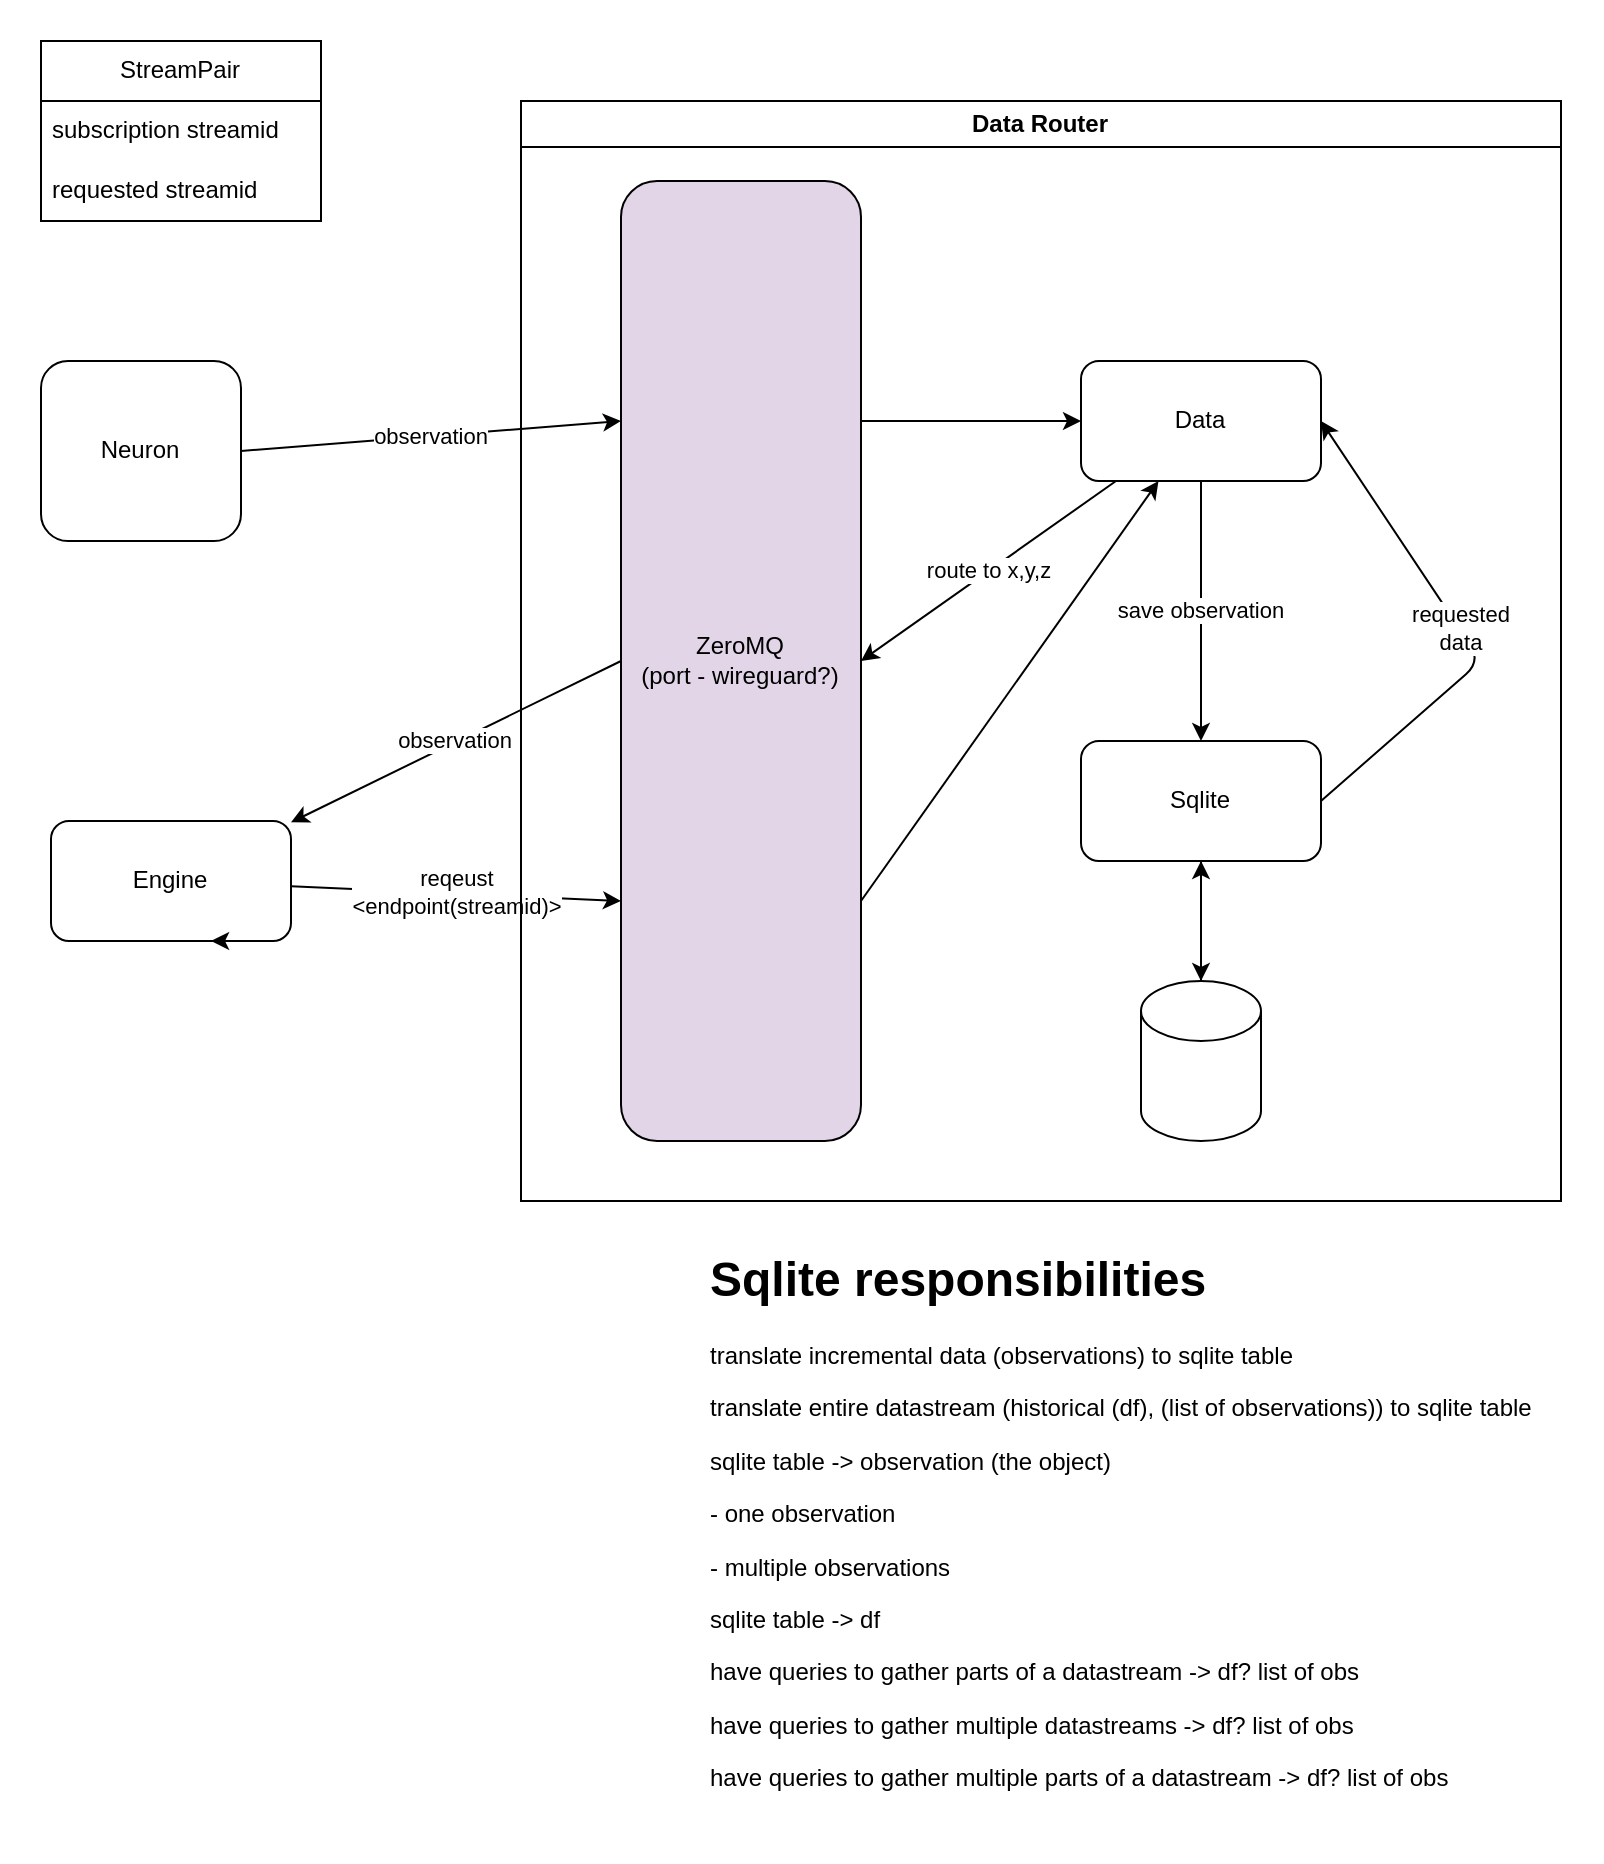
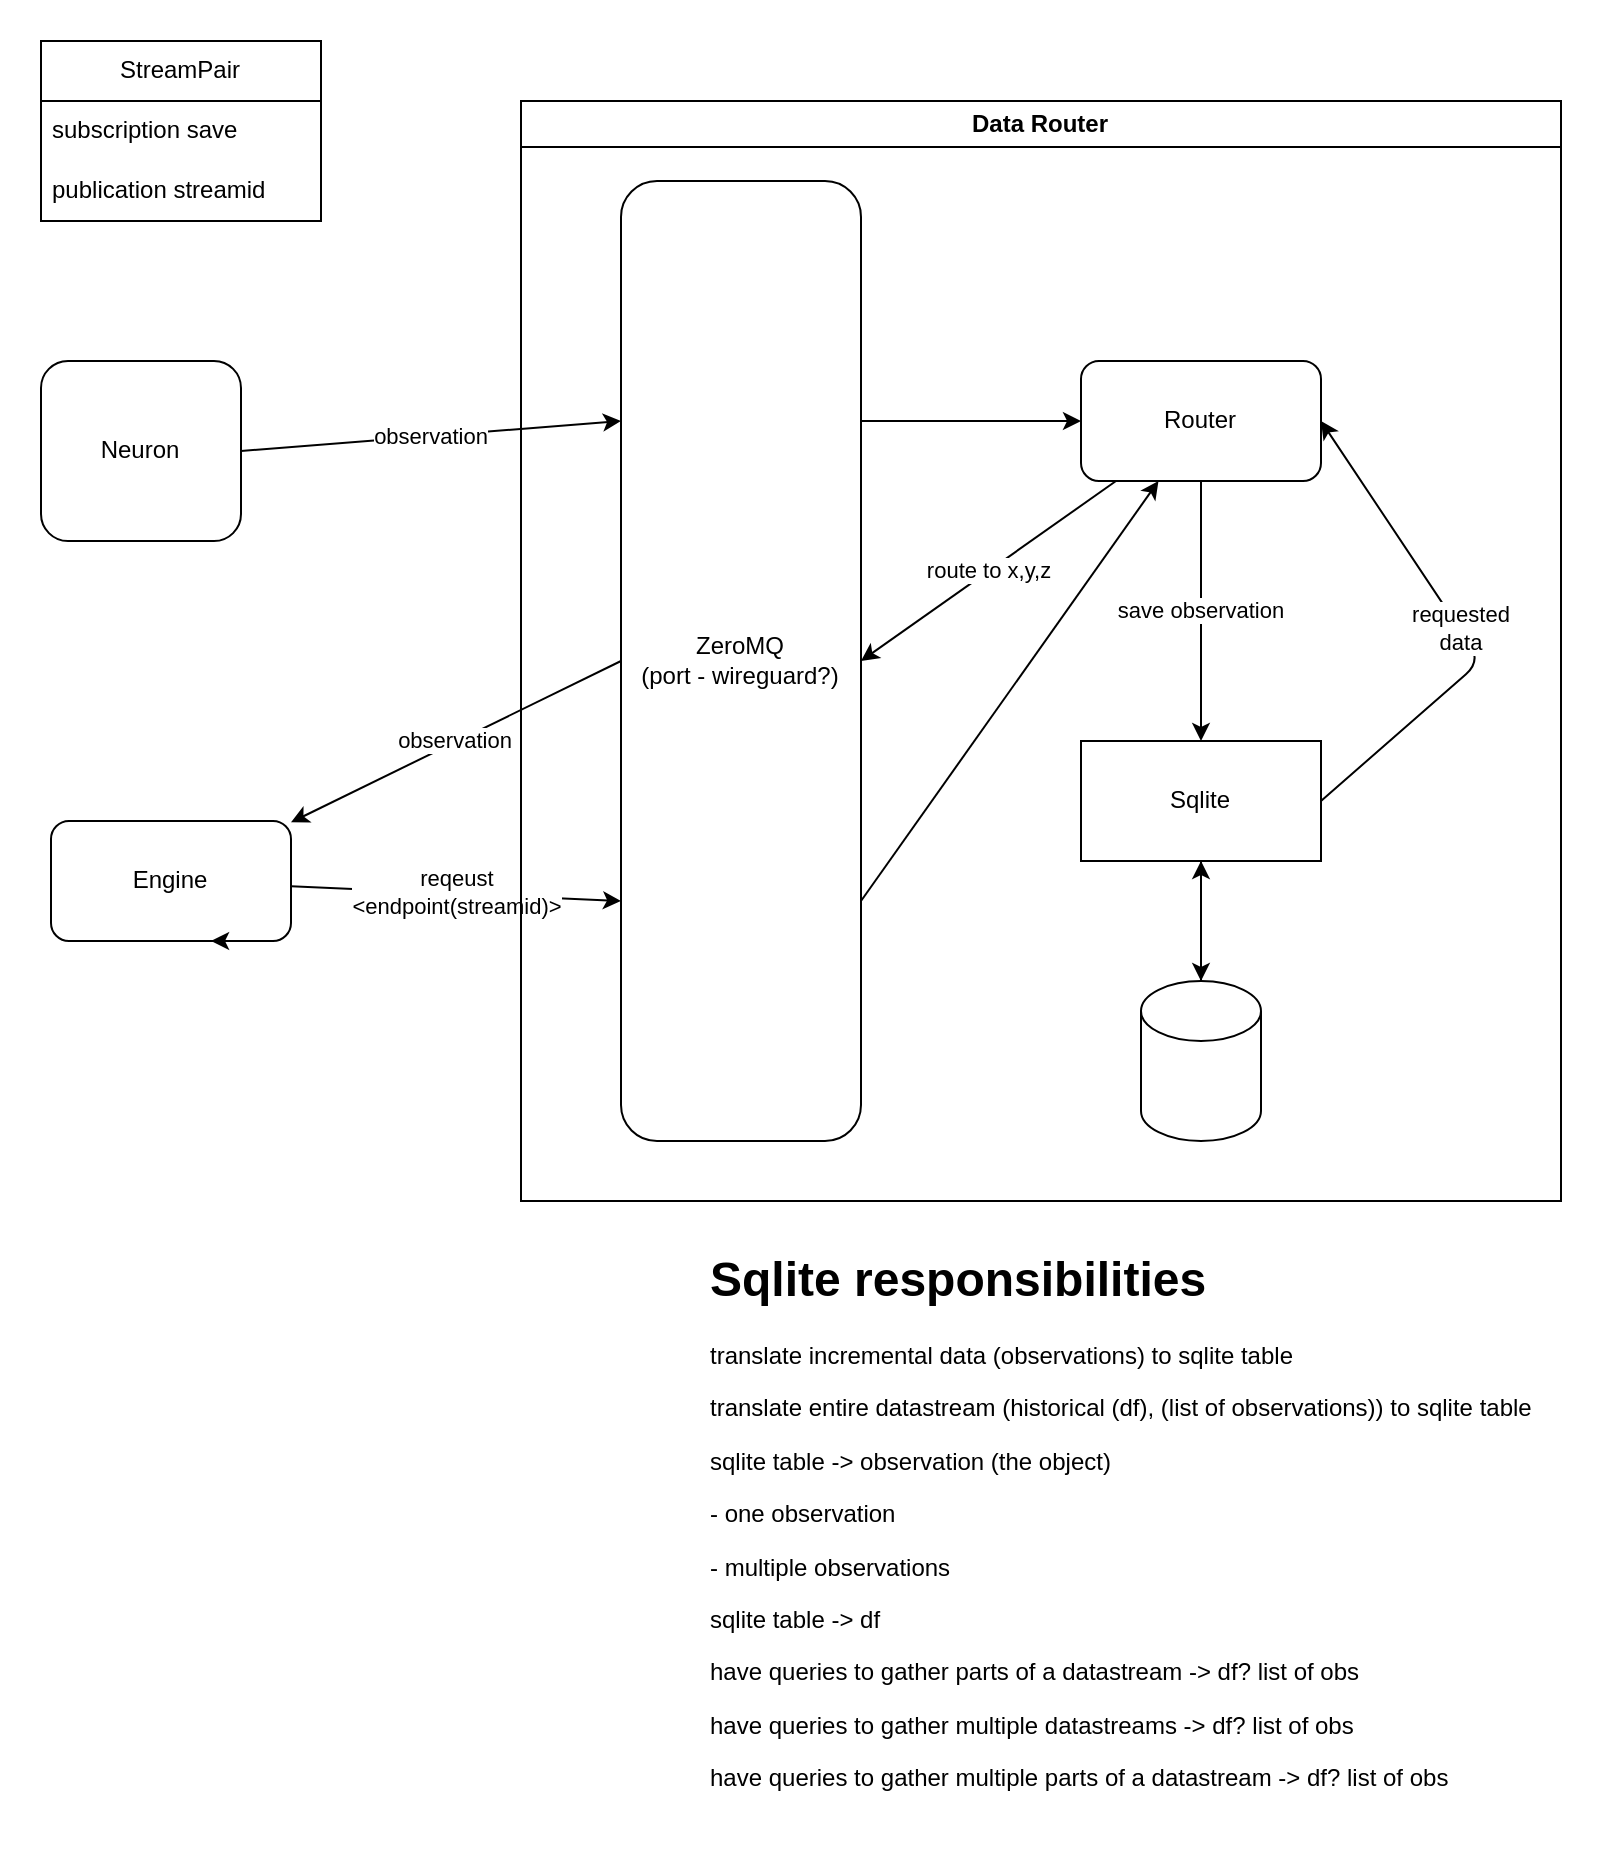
(182, 131) -> (158, 131)
(168, 191) -> (172, 191)
(1201, 421) -> (1201, 421)
(741, 661) -> (741, 661)
(1201, 801) -> (1201, 801)
